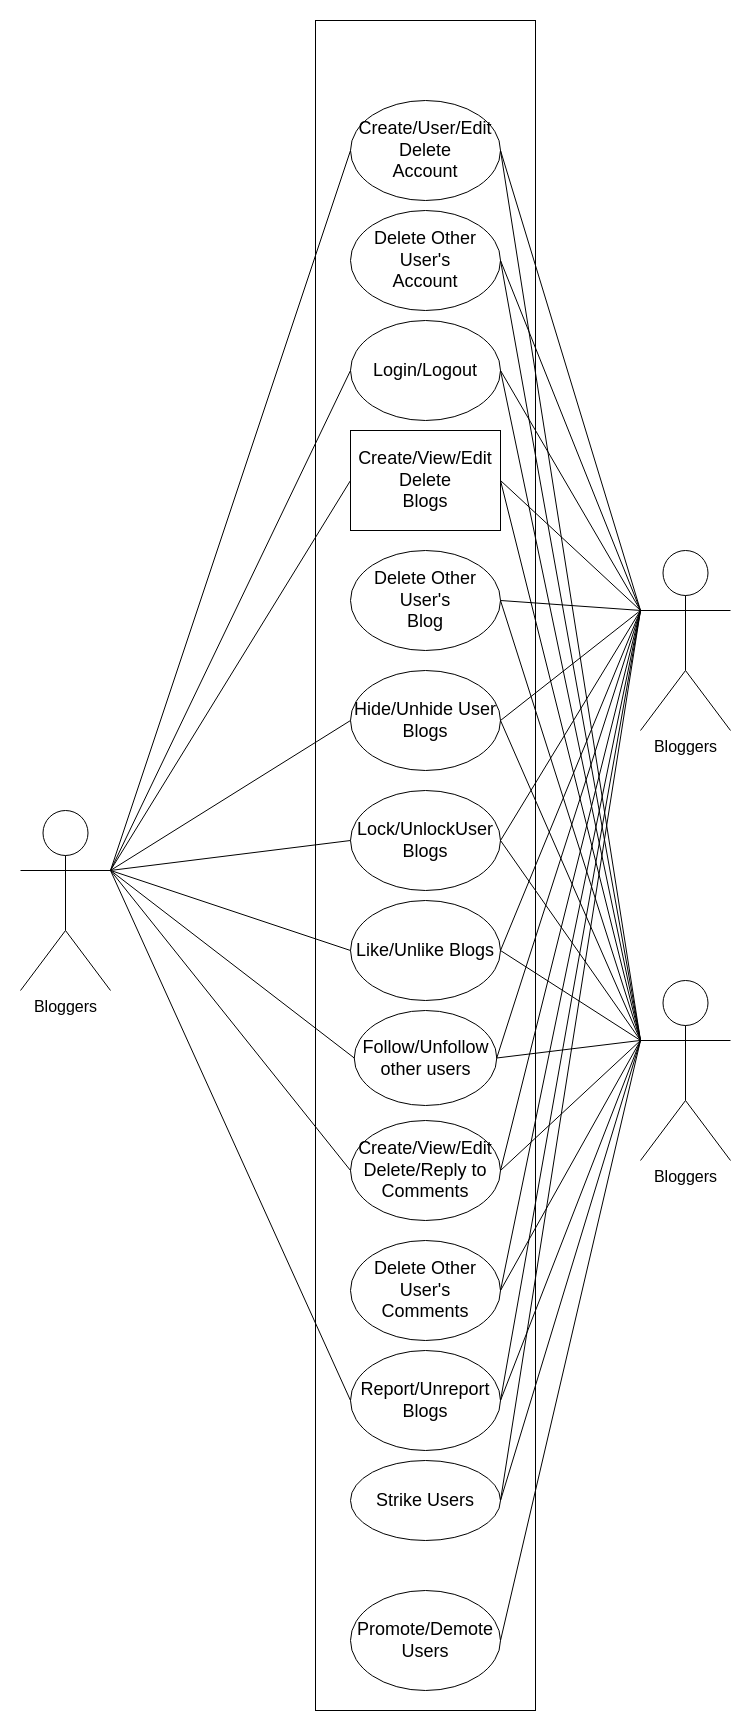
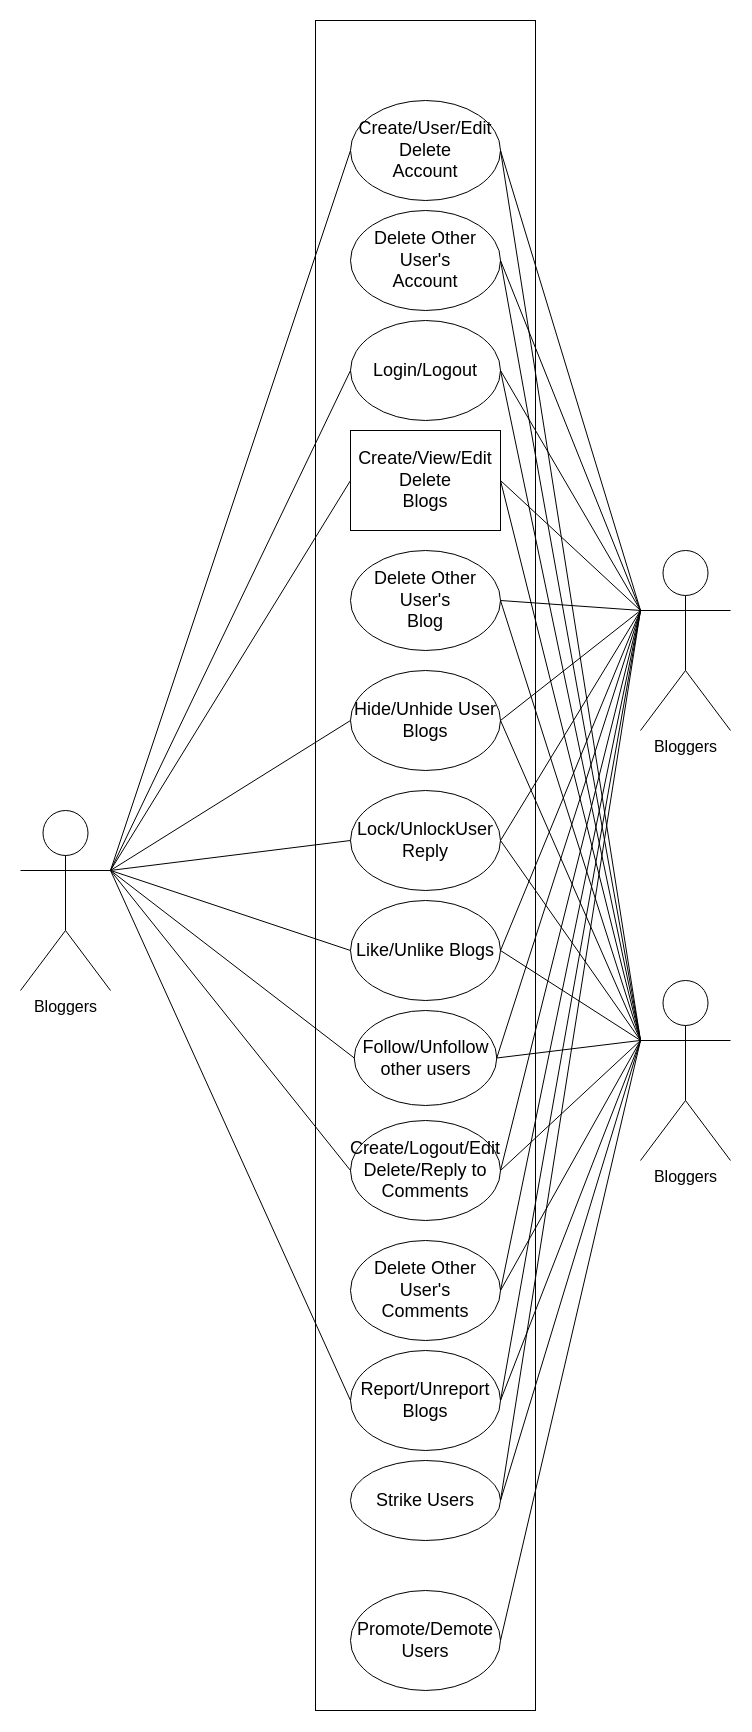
(426, 841) -> (426, 841)
(426, 1171) -> (426, 1171)
